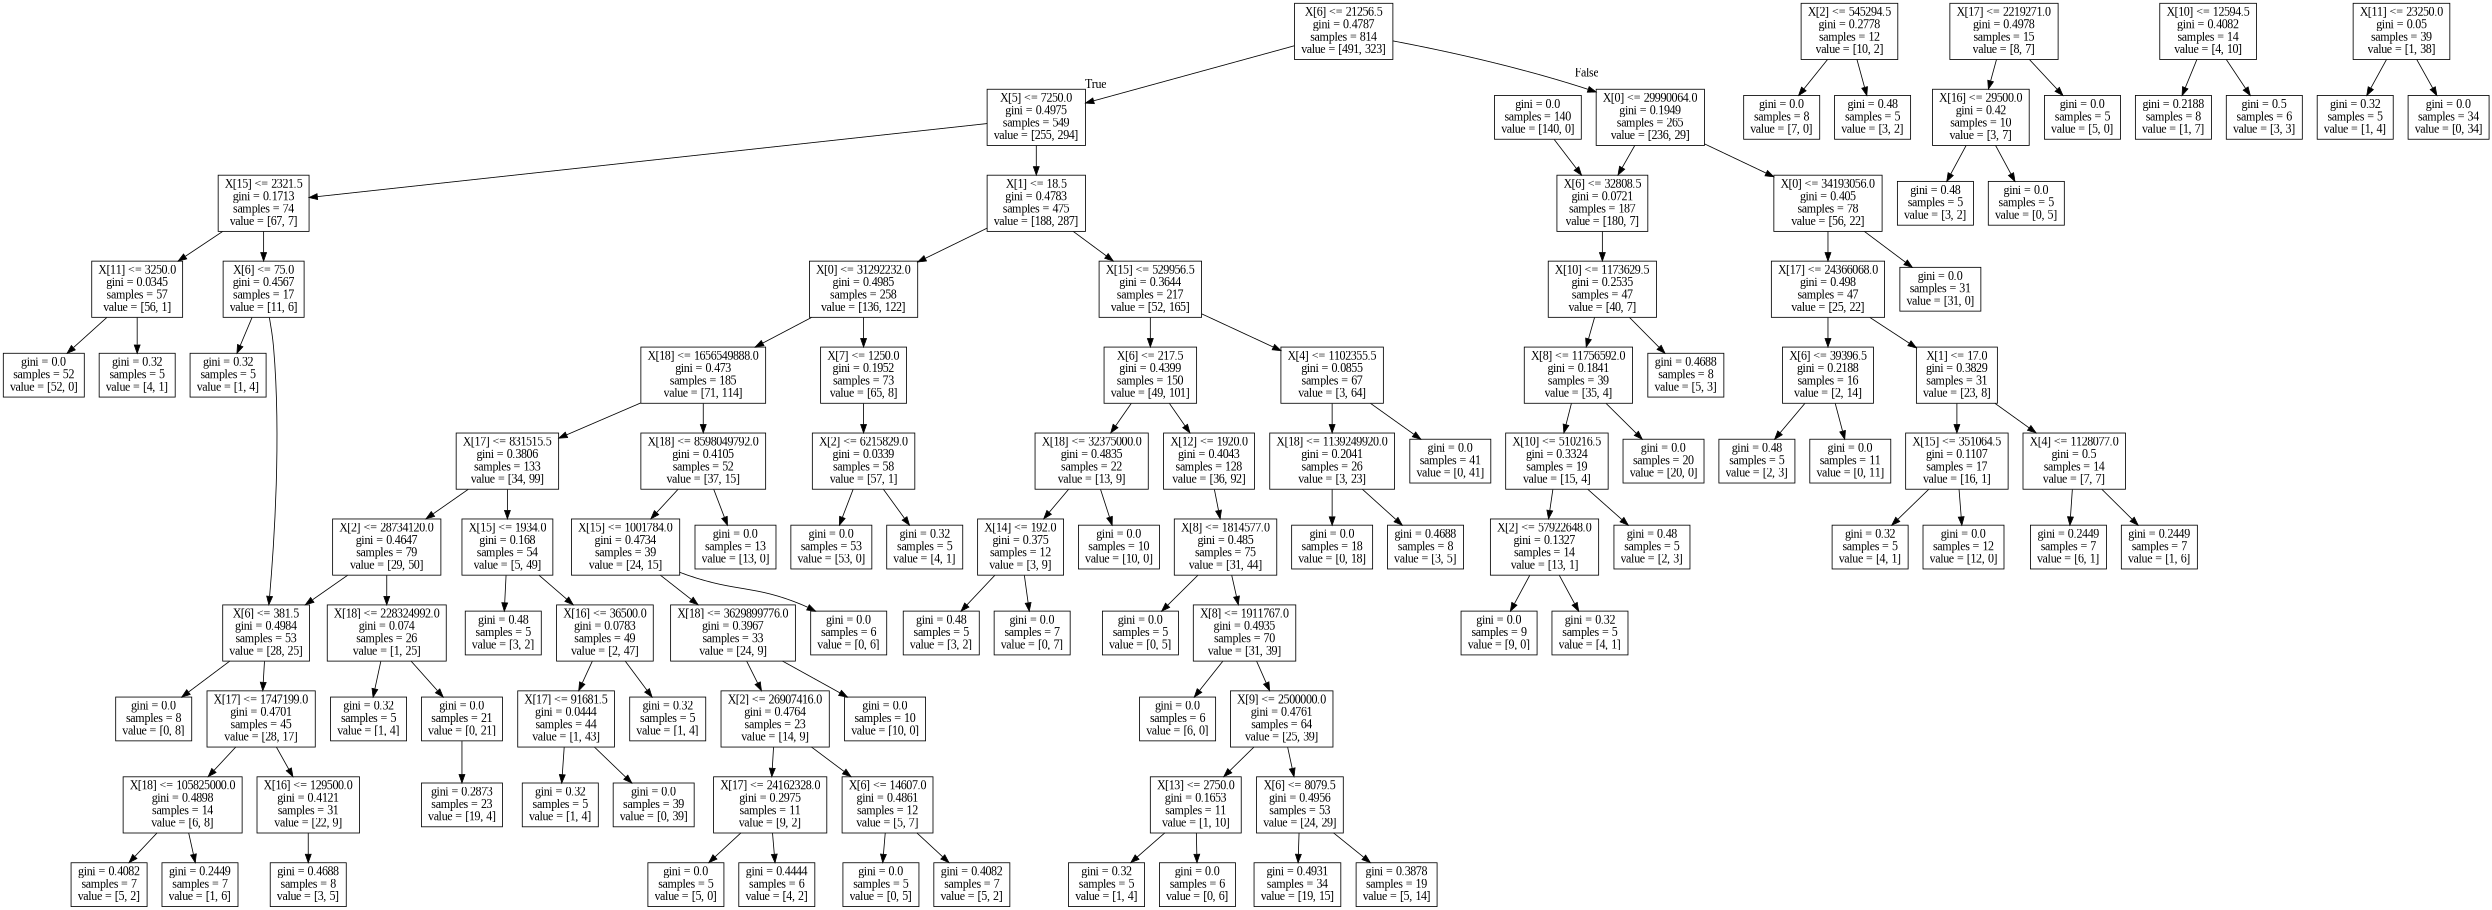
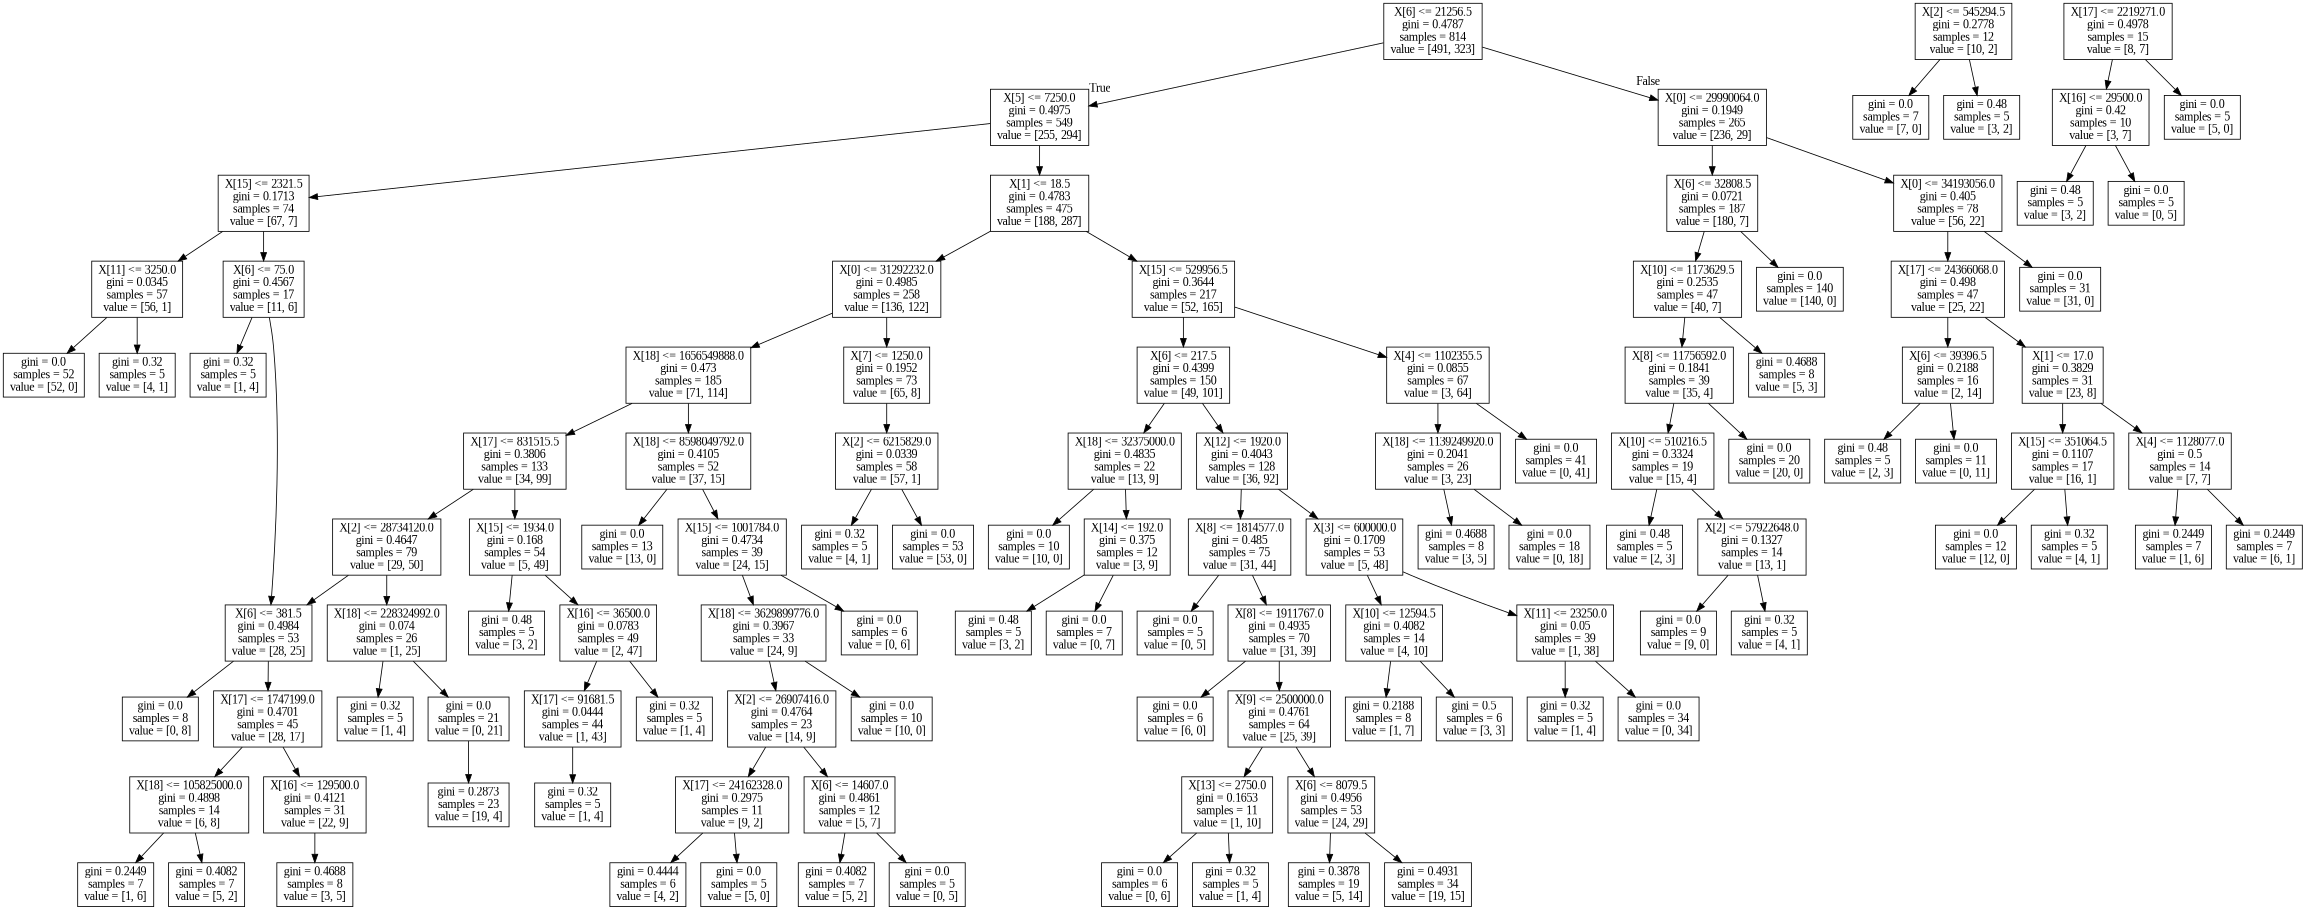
(1782, 117) -> (1891, 117)
(1565, 154) -> (1756, 247)
none -> (1354, 547)
(654, 805) -> none
